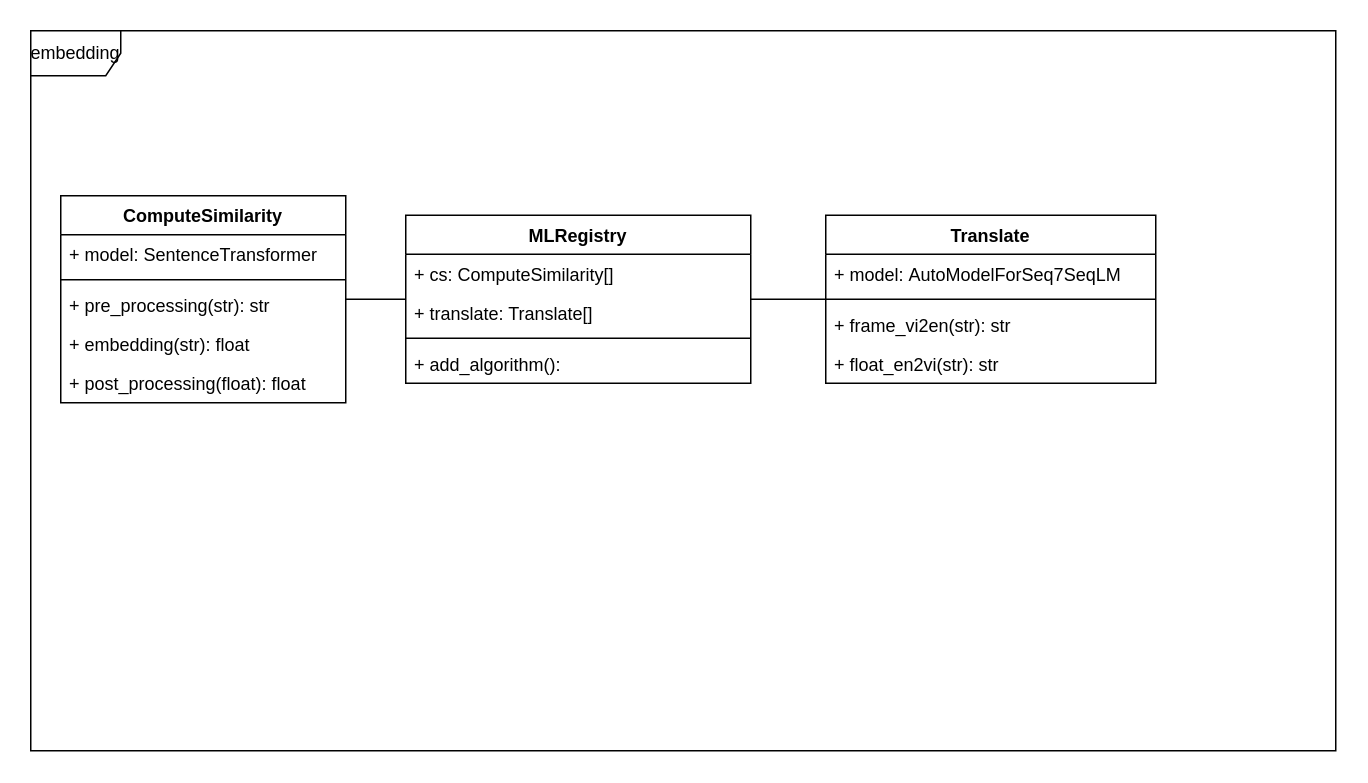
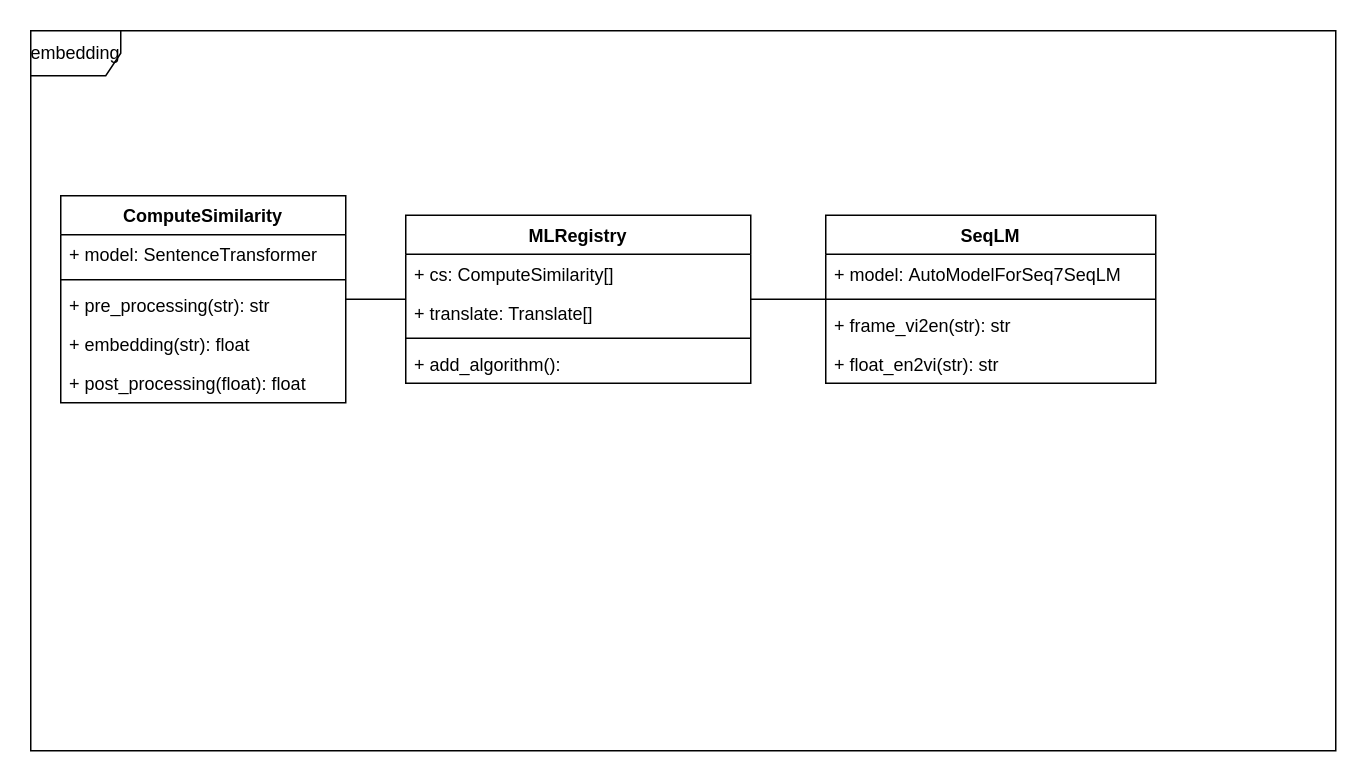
(990, 236) -> (990, 236)
